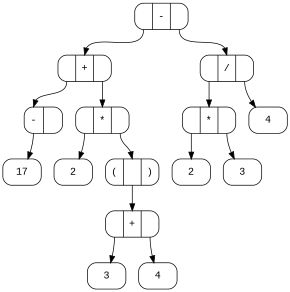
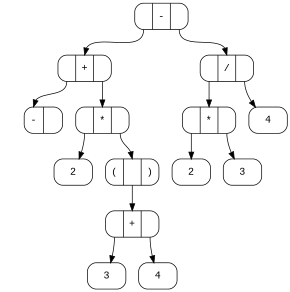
(22, 172) -> none
